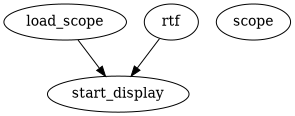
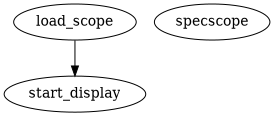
(171, 22) -> none
(253, 22) -> (212, 22)
